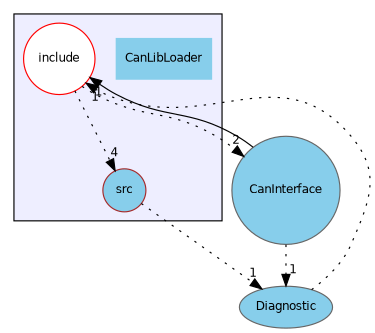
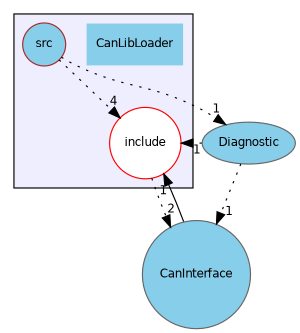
(92, 126) -> (85, 85)
(286, 260) -> (231, 188)
